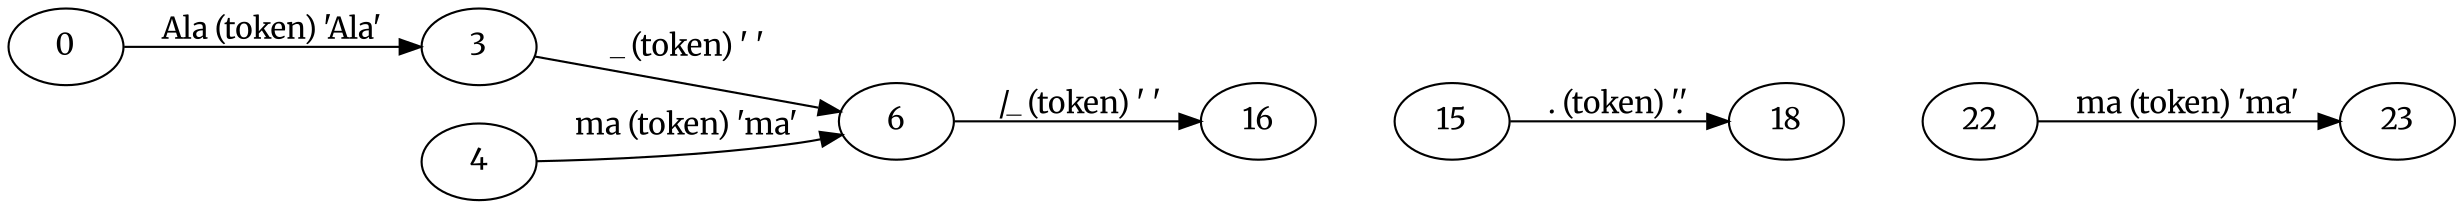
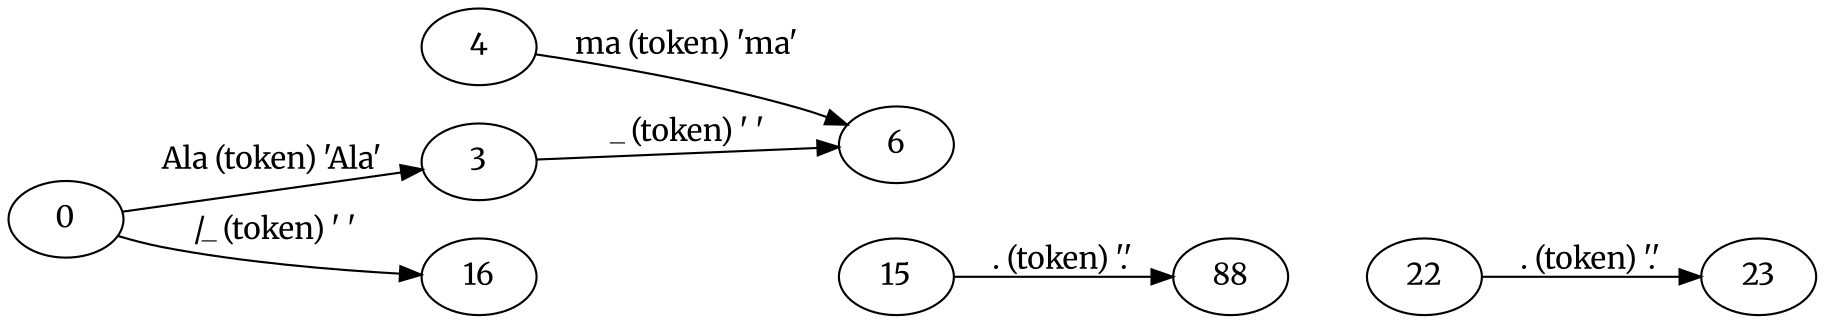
(2189, 105) -> (1592, 261)
(1067, 121) -> (258, 262)
(1786, 121) -> (1231, 277)
